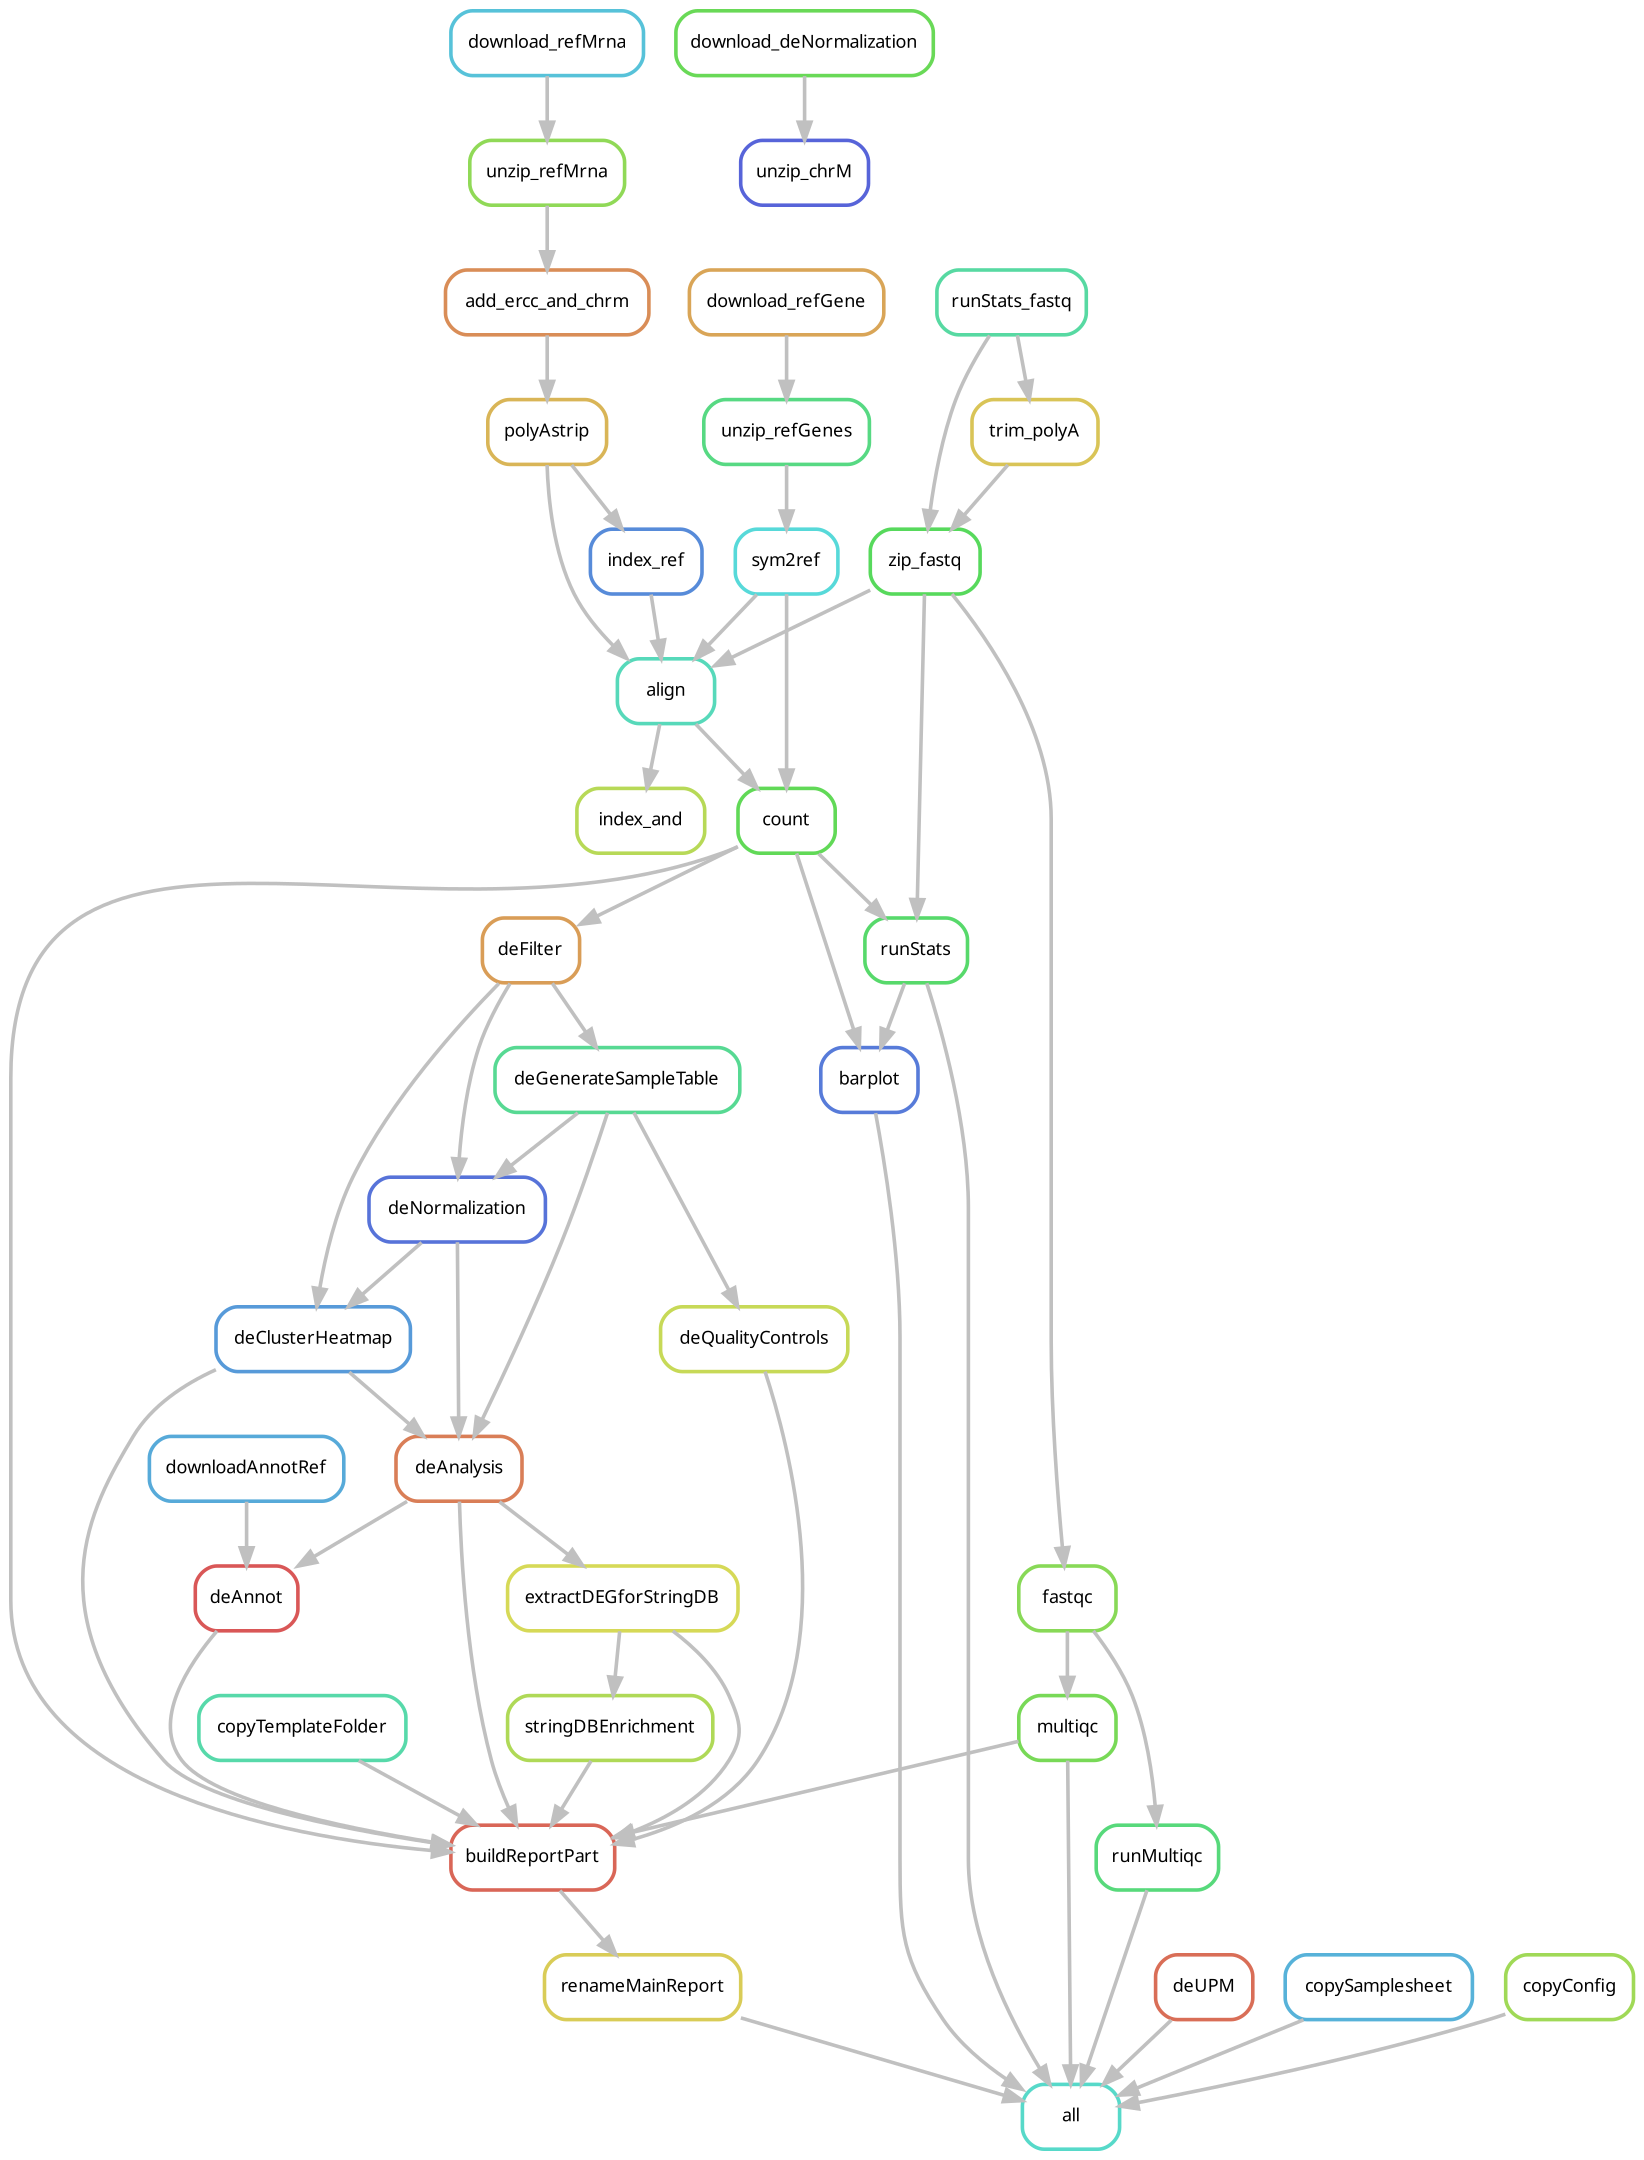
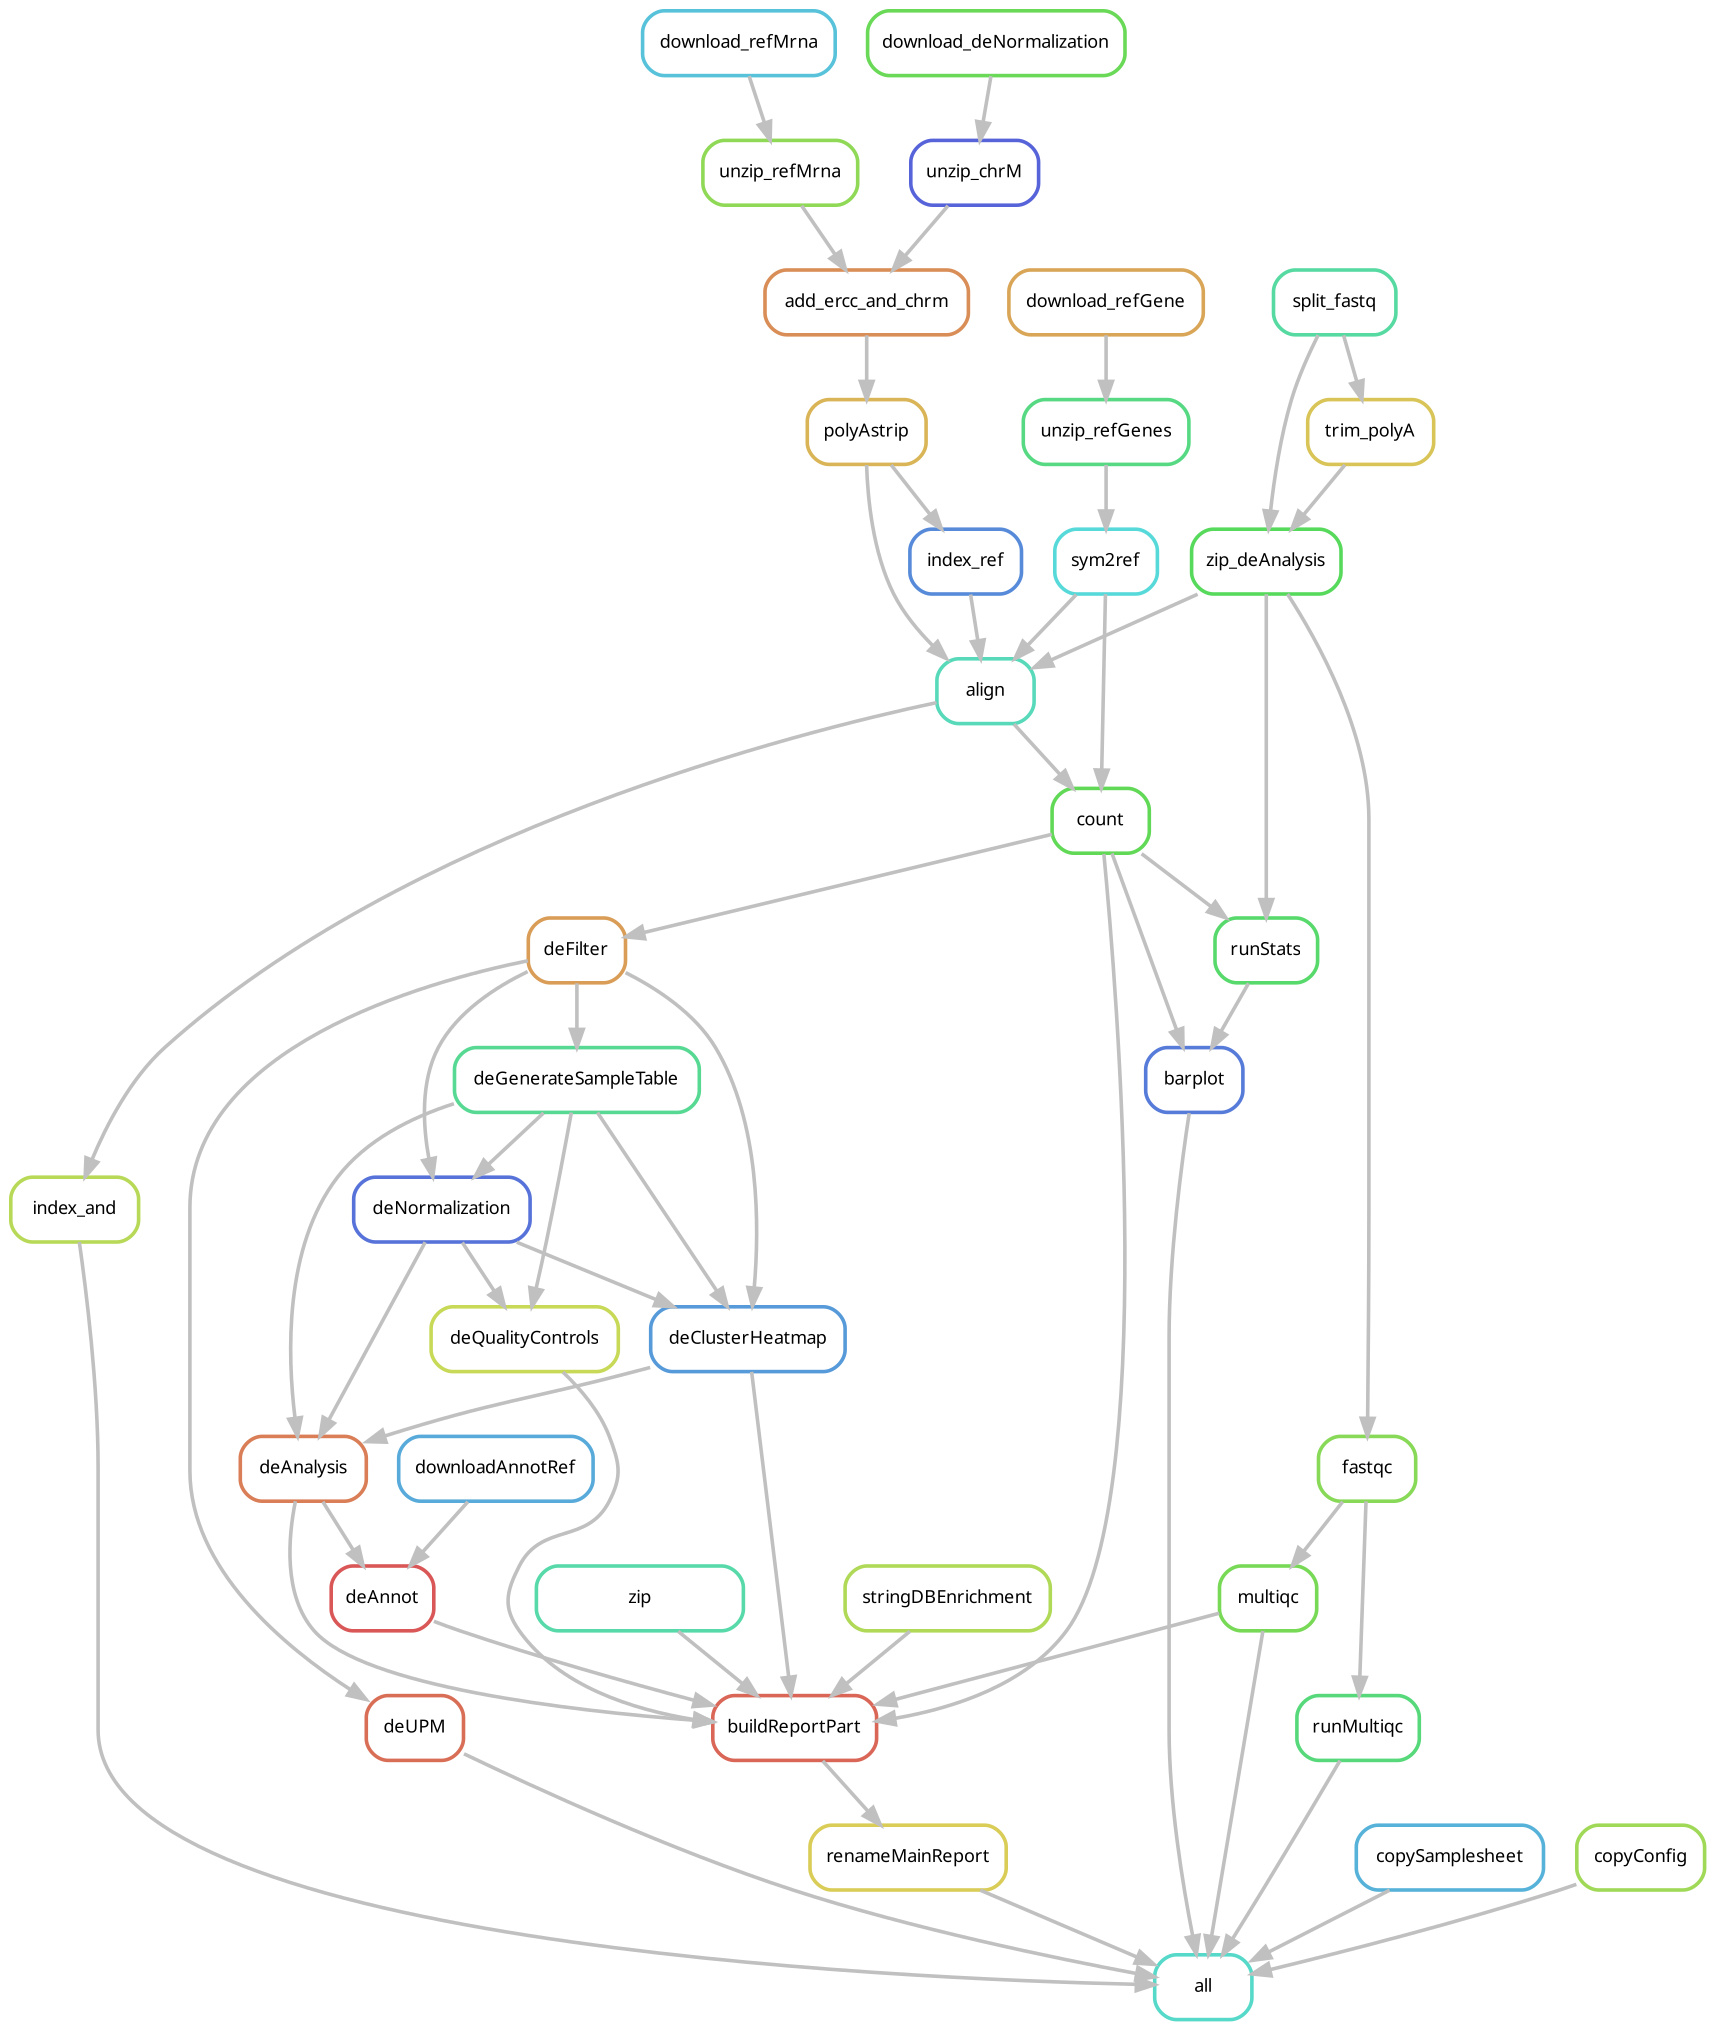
none -> (927, 231)
(1012, 302) -> (1335, 302)
(925, 562) -> (1266, 562)
none -> (657, 1202)
none -> (190, 1256)
none -> (478, 1267)
(968, 1531) -> (342, 1896)
(623, 1598) -> none
(302, 1728) -> (640, 1598)
